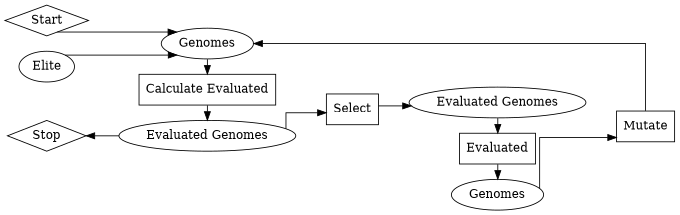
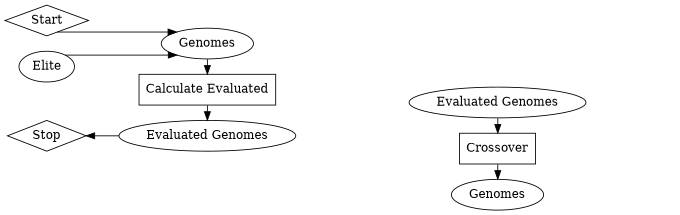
(352, 109) -> none
(646, 126) -> none
(498, 149) -> (498, 149)
